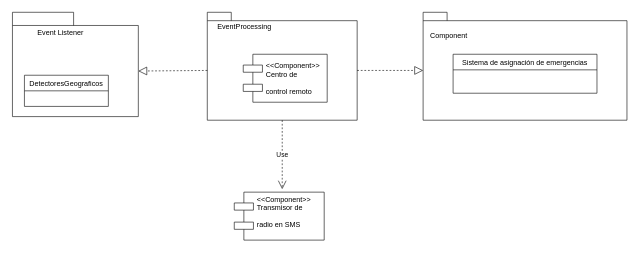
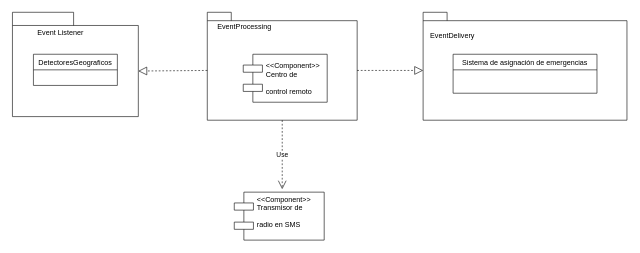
(449, 36) -> (455, 36)
(66, 91) -> (75, 70)
